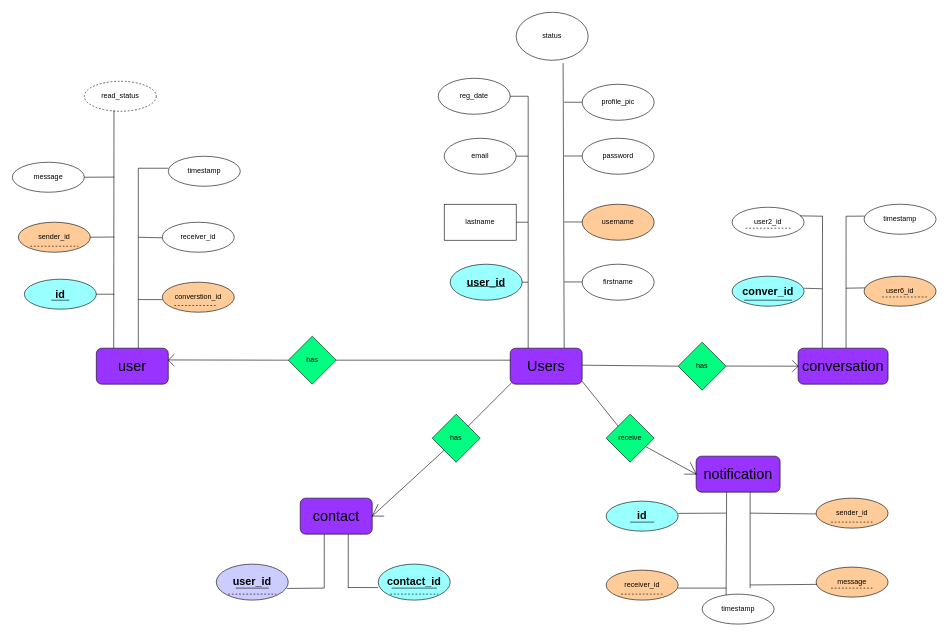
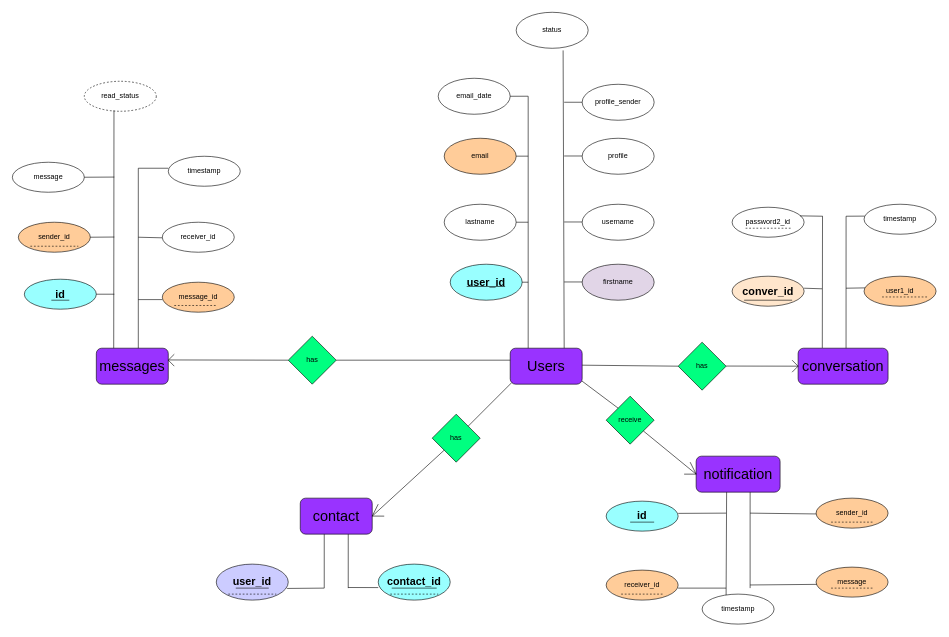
(552, 36) -> (552, 30)
(474, 96) -> (474, 96)
(618, 102) -> (618, 102)
(480, 156) -> (480, 156)
(618, 156) -> (618, 156)
(480, 222) -> (480, 222)
(618, 222) -> (618, 222)
(768, 222) -> (768, 222)
(618, 282) -> (618, 282)
(768, 291) -> (768, 291)
(900, 291) -> (900, 291)
(198, 297) -> (198, 297)
(132, 366) -> (132, 366)
(630, 438) -> (630, 420)
